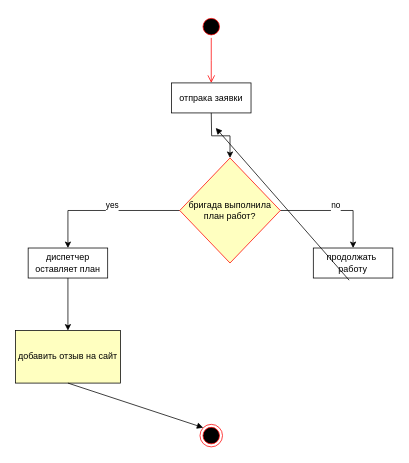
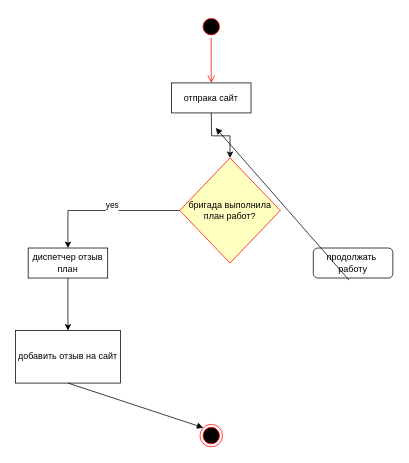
(211, 98) -> (211, 98)
(318, 210) -> none
(68, 263) -> (68, 263)
(353, 263) -> (353, 263)
(68, 357) -> (68, 357)
